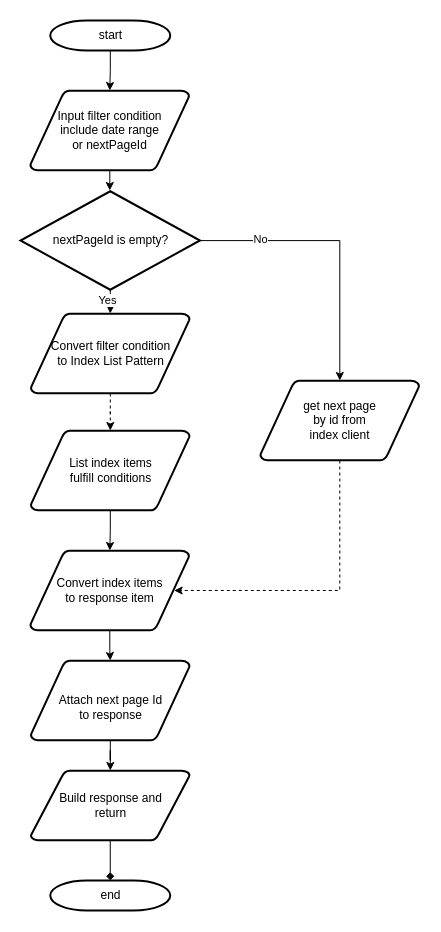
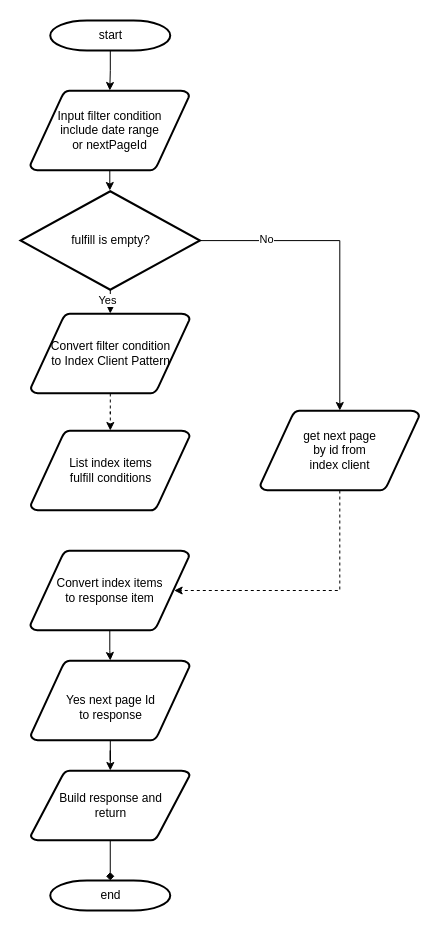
(111, 241) -> (111, 241)
(111, 354) -> (111, 354)
(340, 421) -> (340, 451)
(110, 527) -> none
(111, 701) -> (111, 701)
